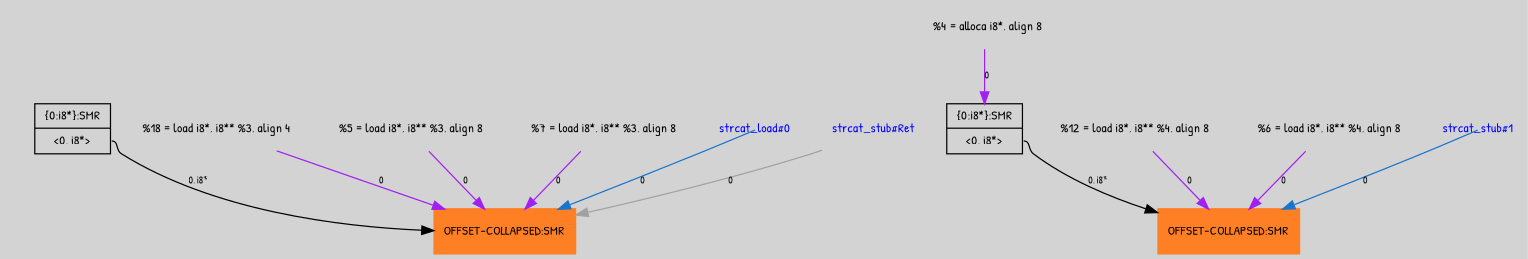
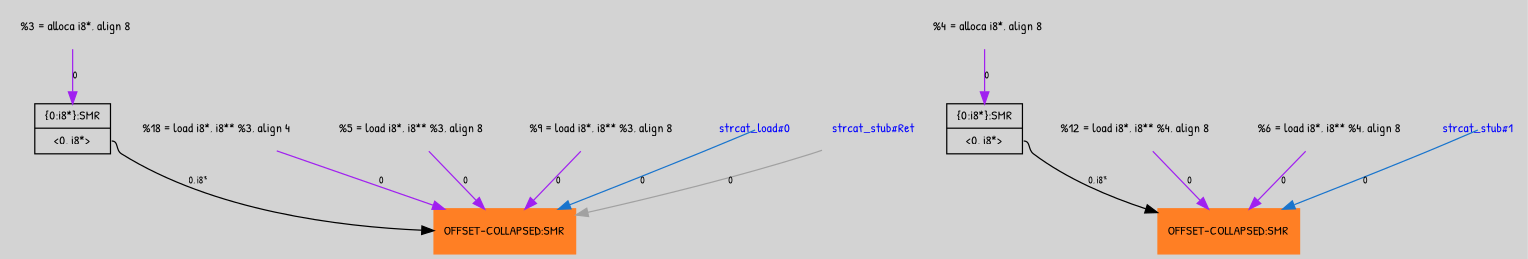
none -> (73, 27)
(601, 129) -> (601, 129)
